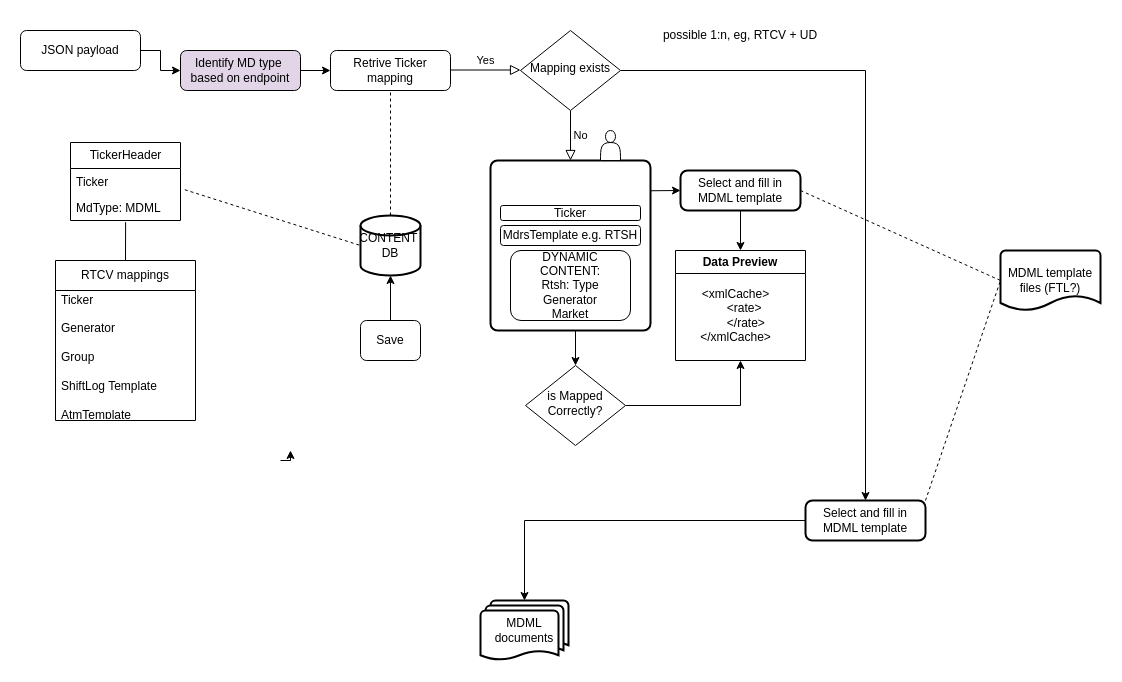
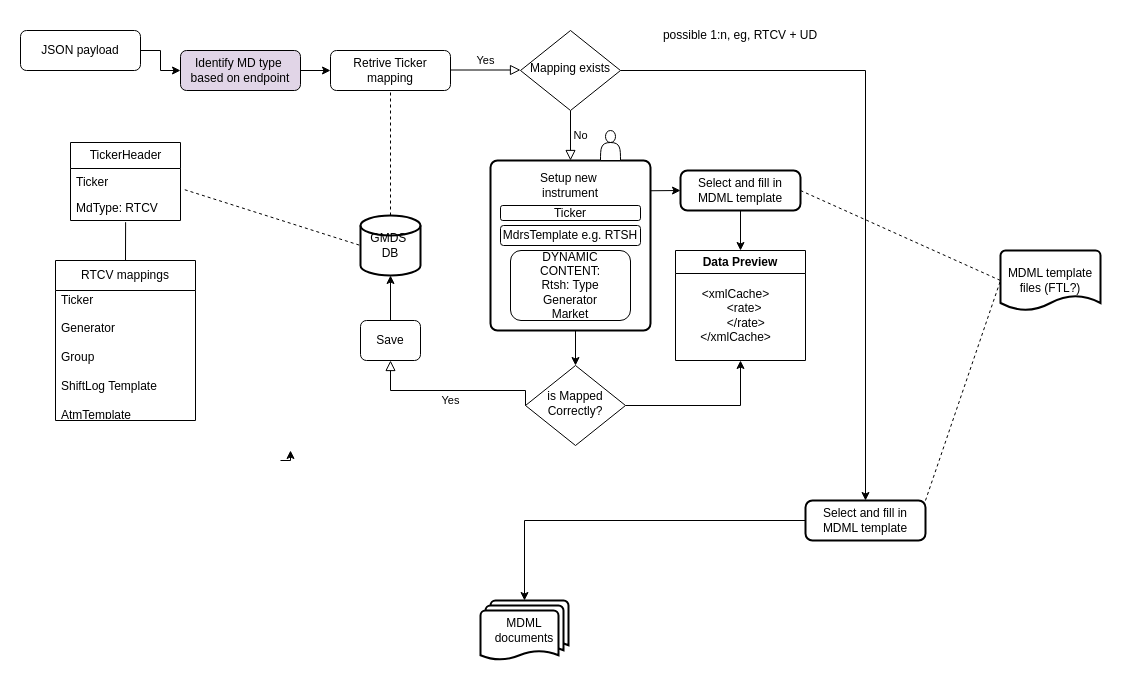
none -> (571, 186)
(114, 209) -> (114, 209)
(391, 246) -> (391, 246)
none -> (457, 391)
